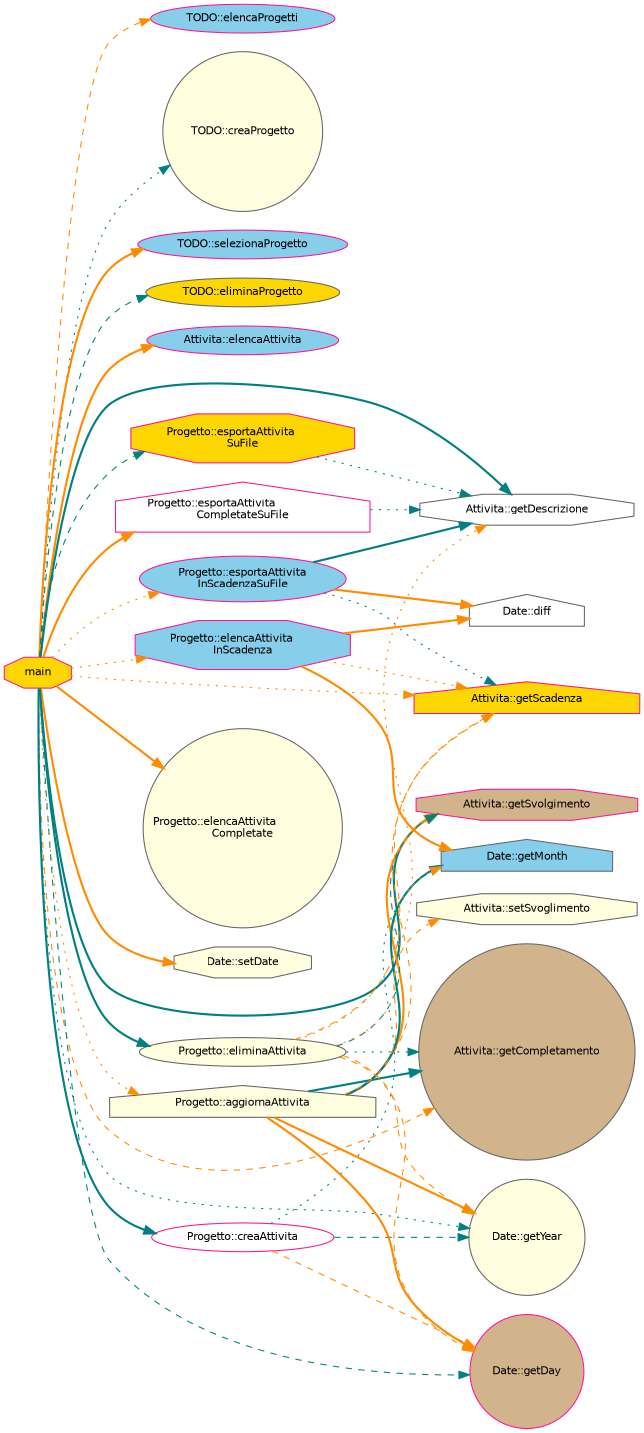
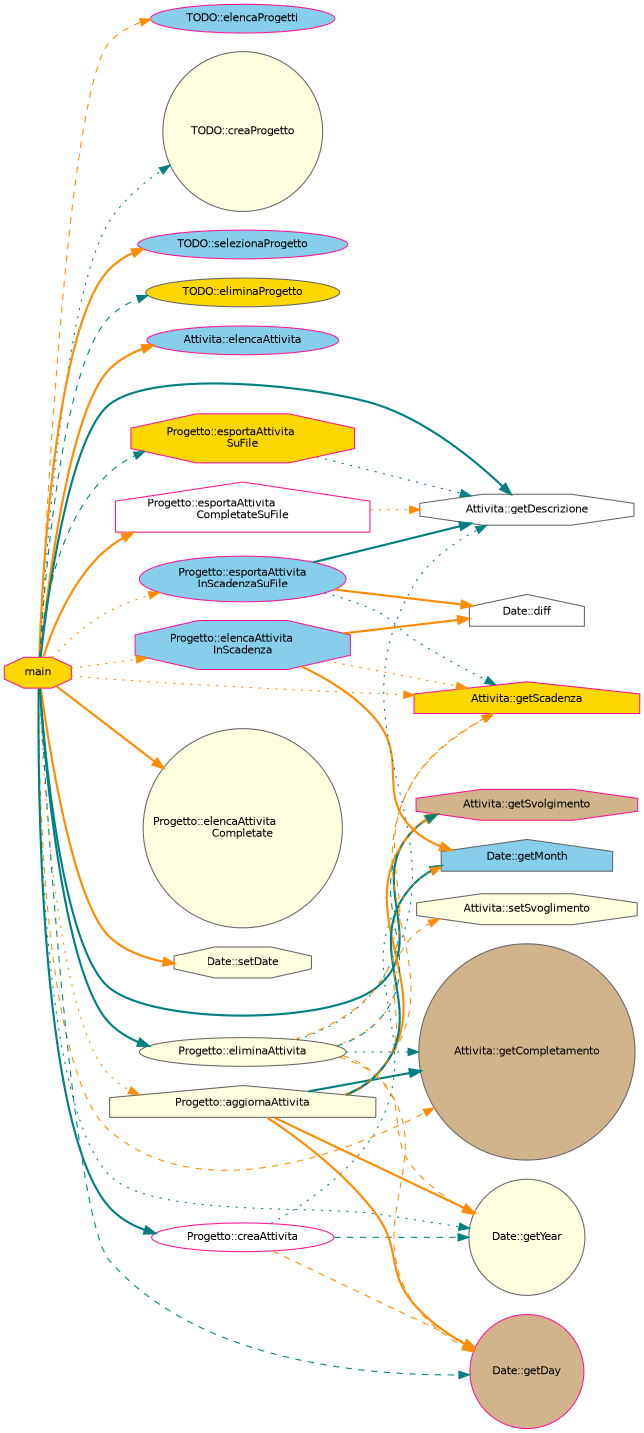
(390, 510) -> (390, 510)
(410, 852) -> (410, 852)
